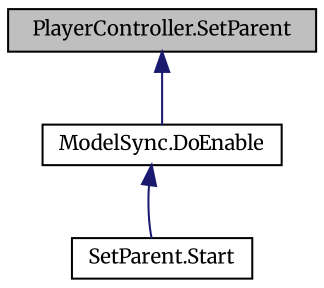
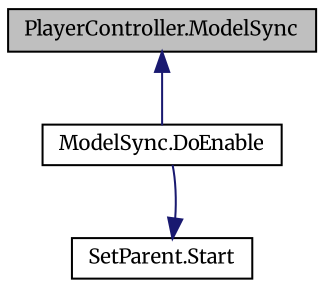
(162, 30) -> (162, 30)
(149, 212) -> (176, 192)
